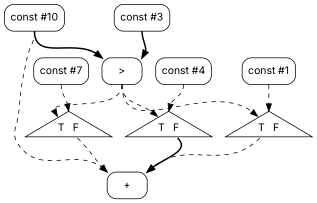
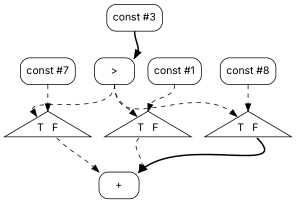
(34, 18) -> none
(184, 71) -> (248, 71)
